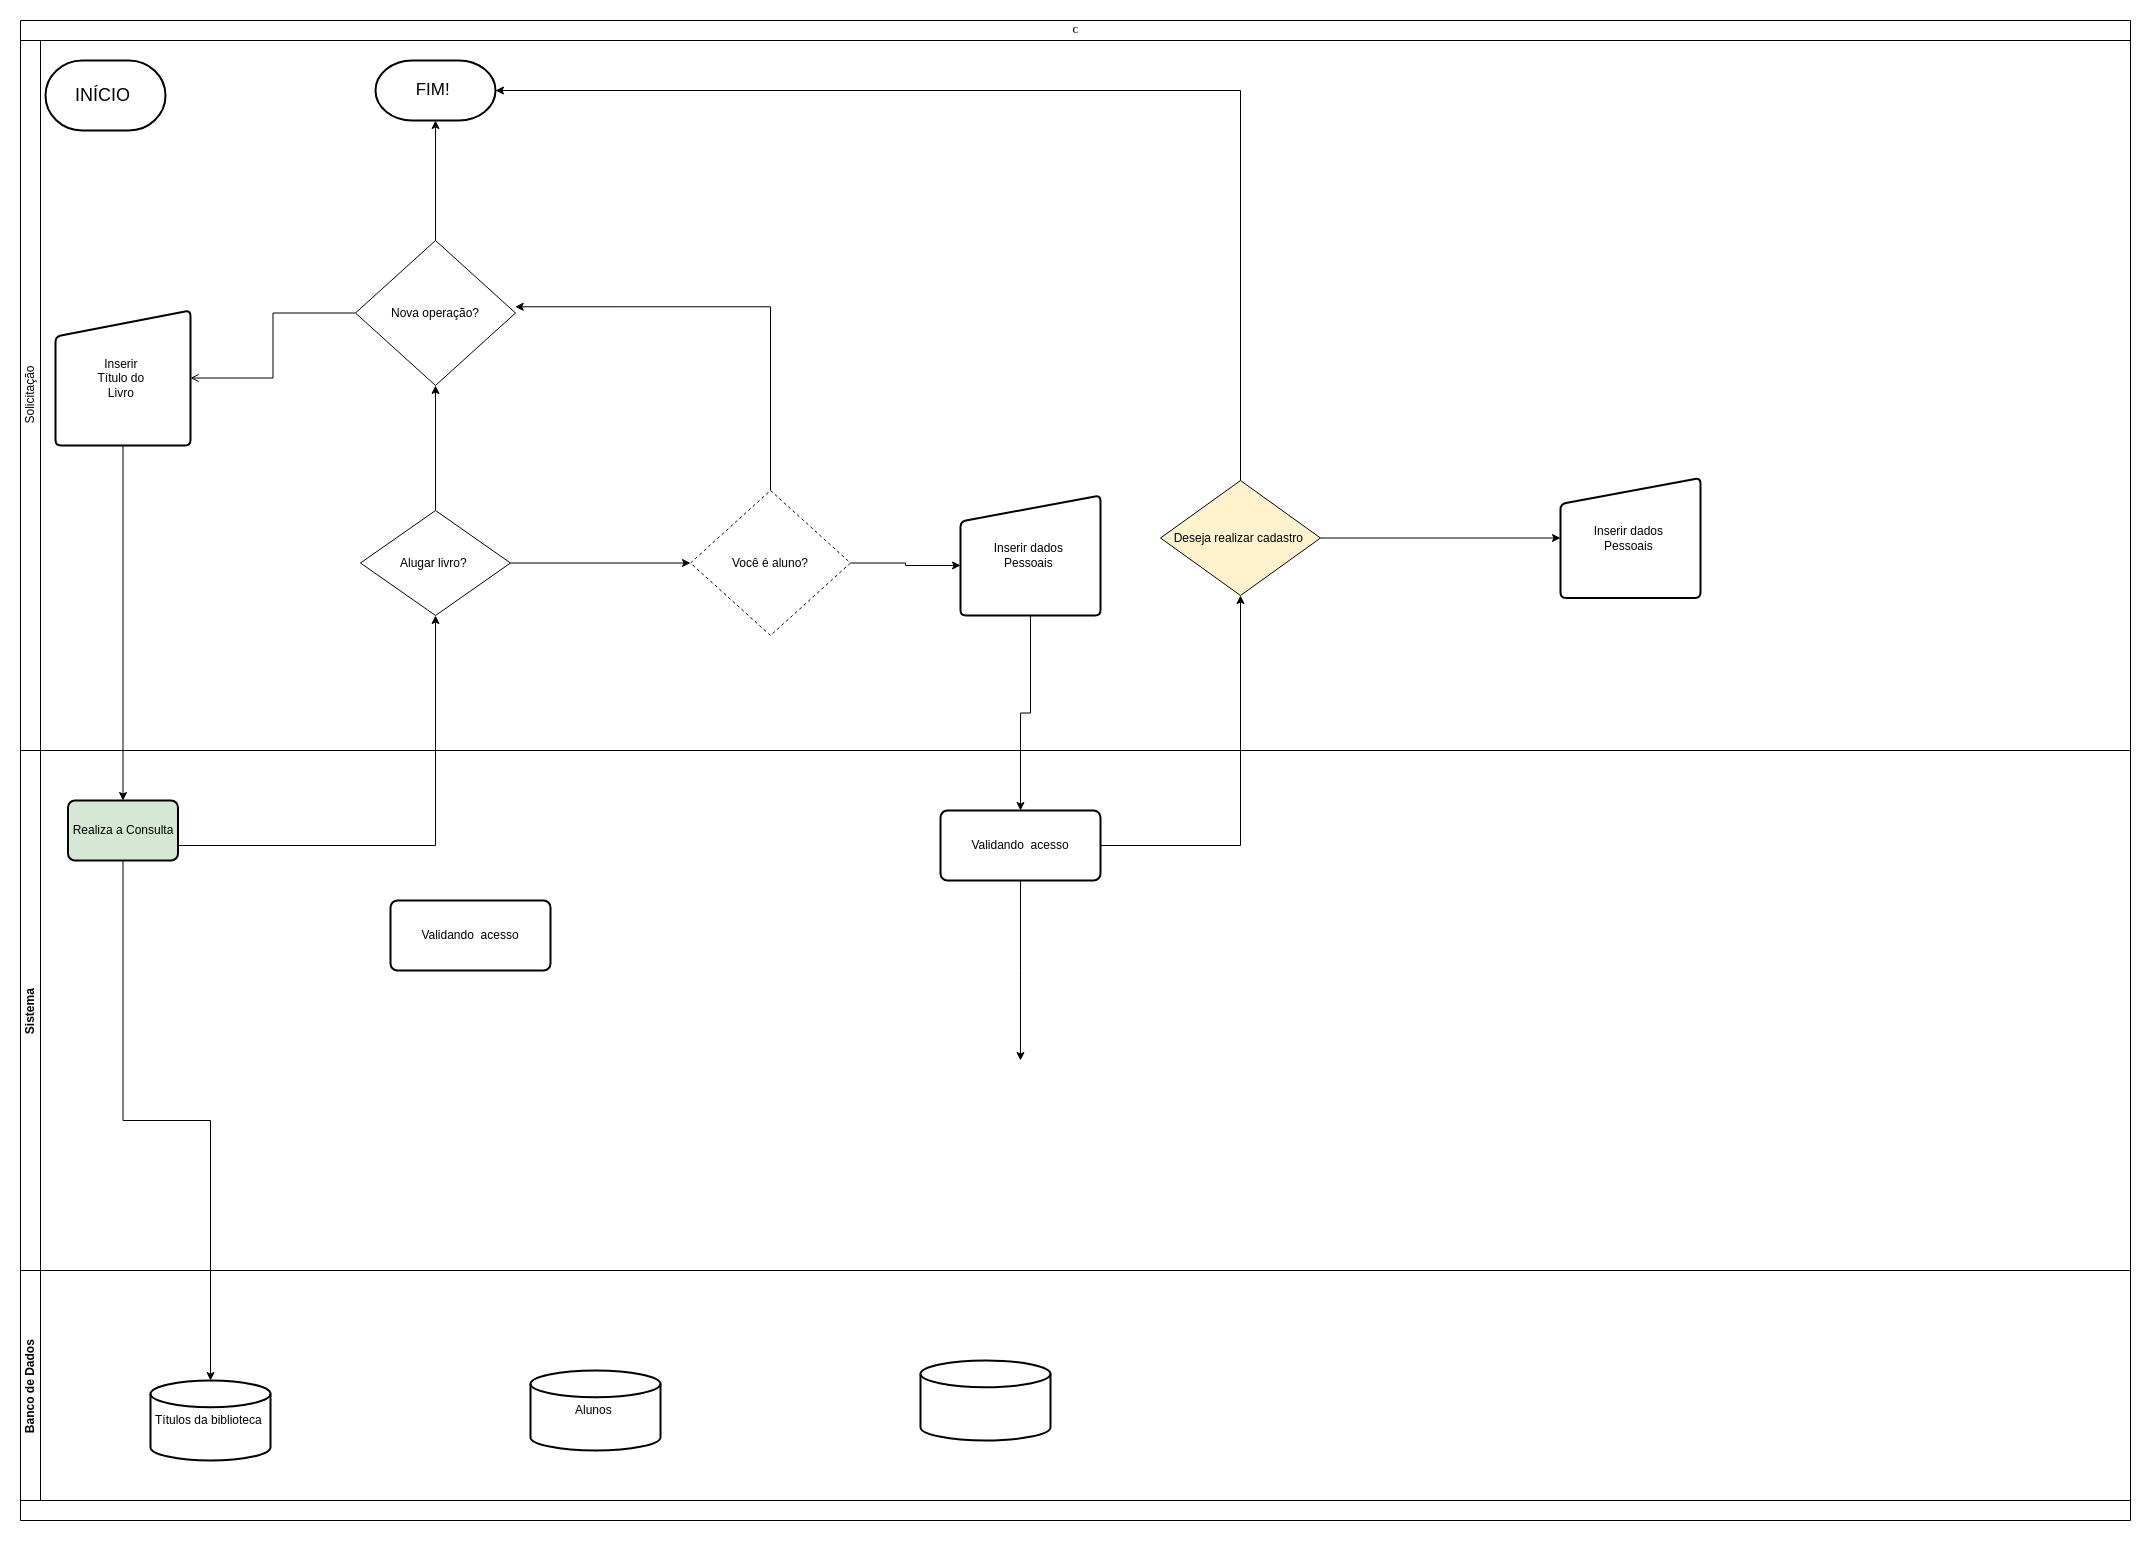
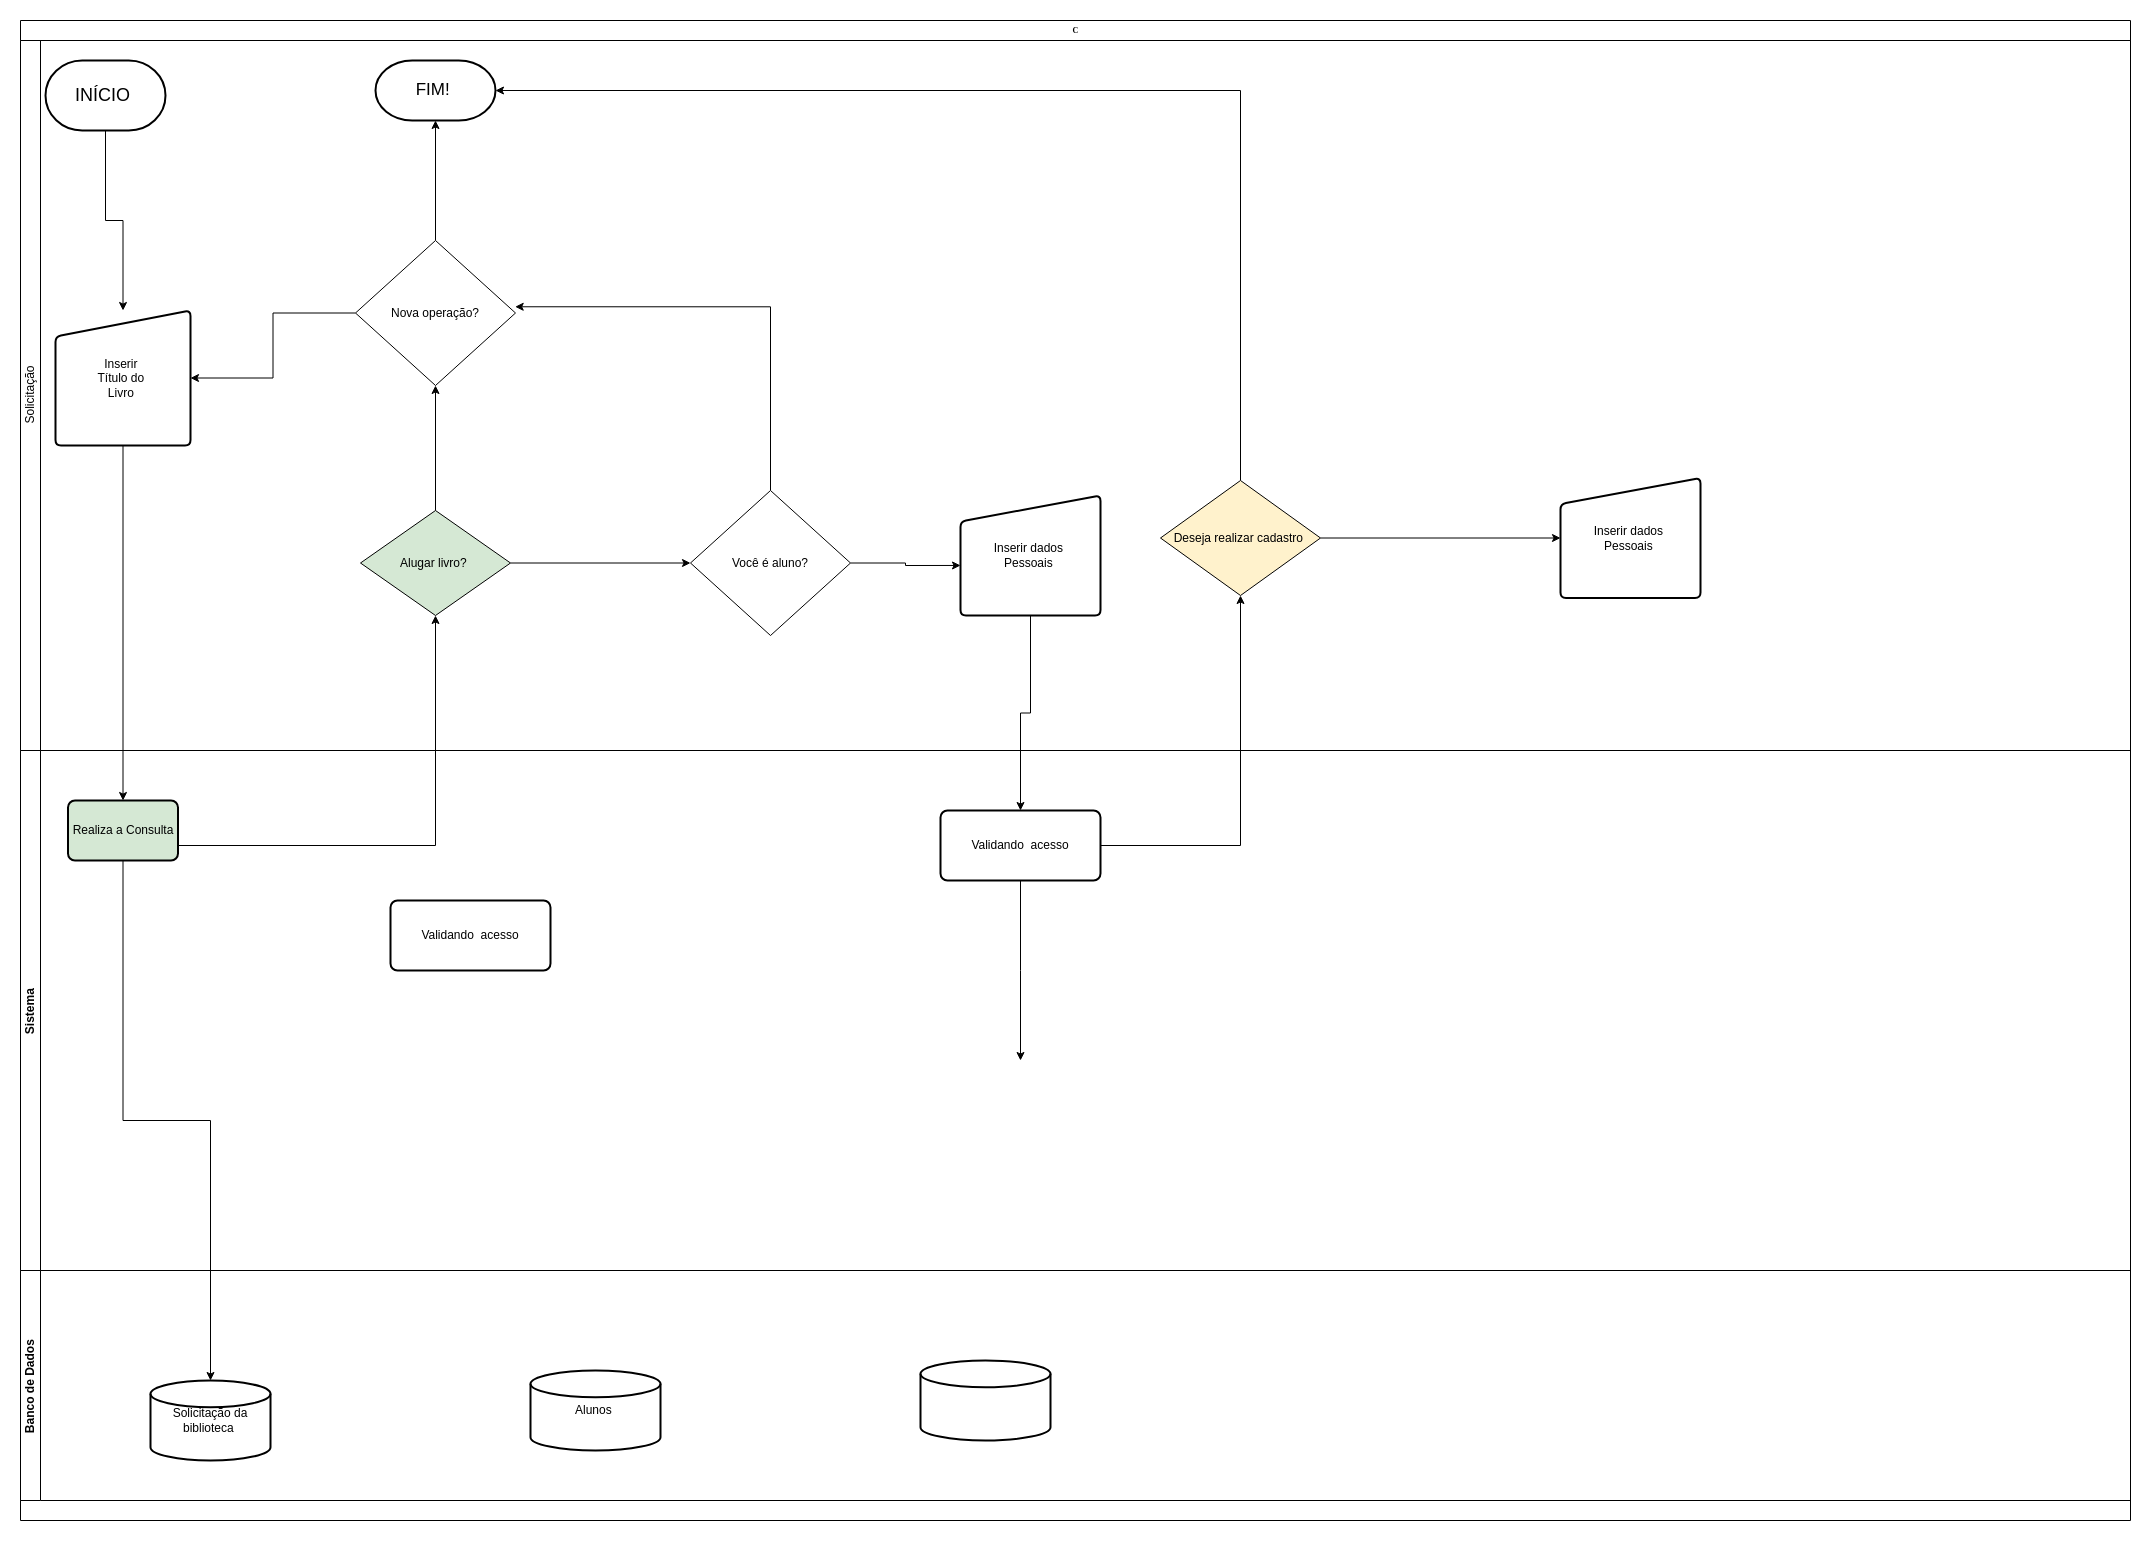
none -> (111, 221)
(197, 378) -> (199, 378)
(436, 563) -> (436, 563)
(771, 563) -> (771, 563)
(211, 1421) -> (211, 1421)
